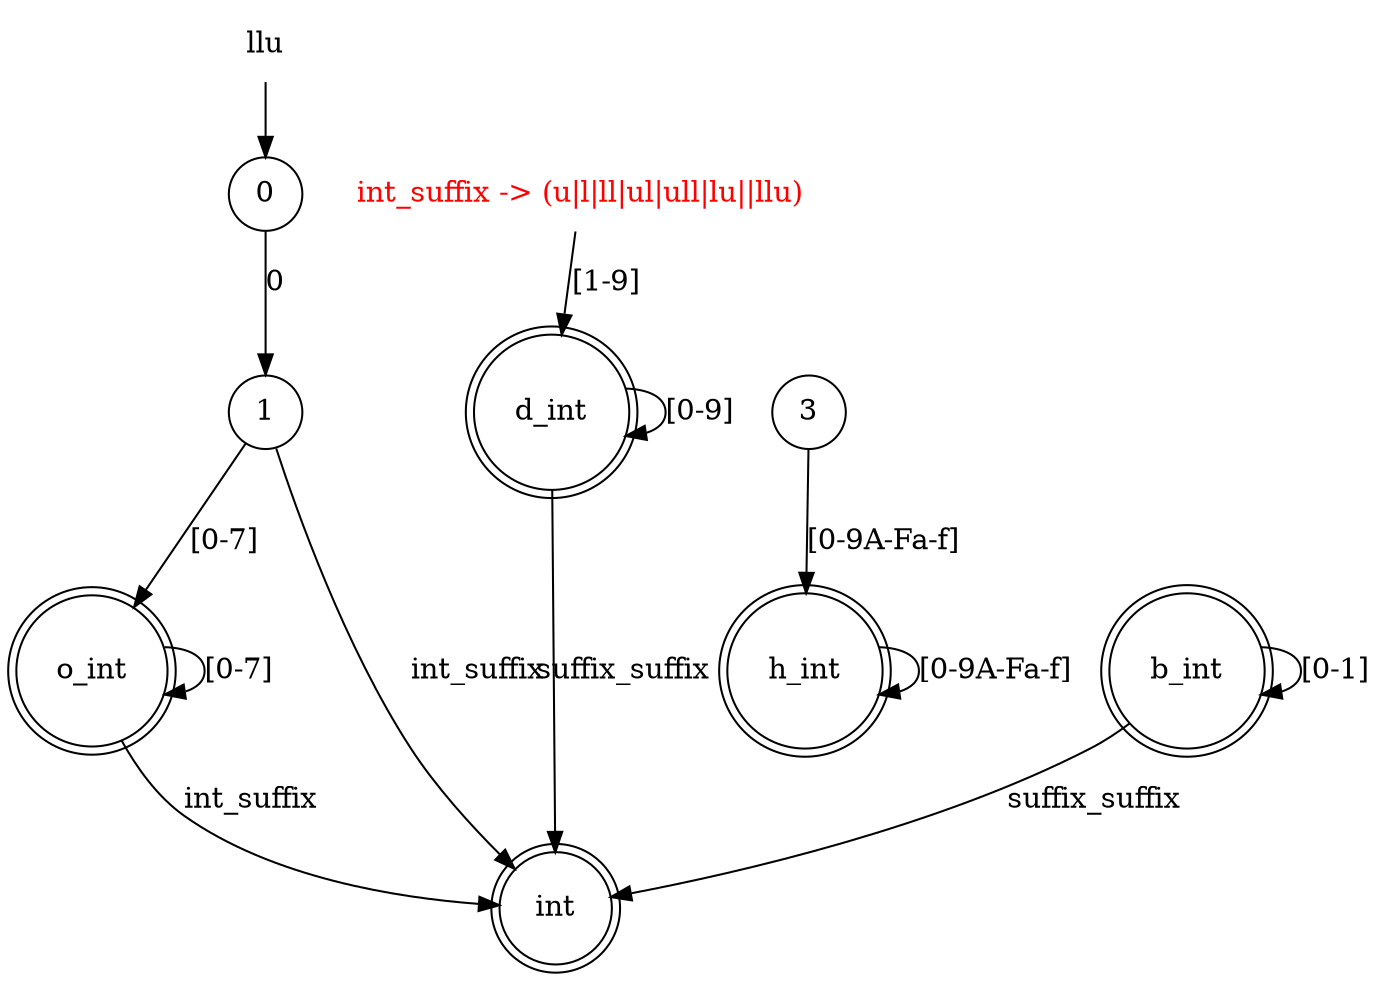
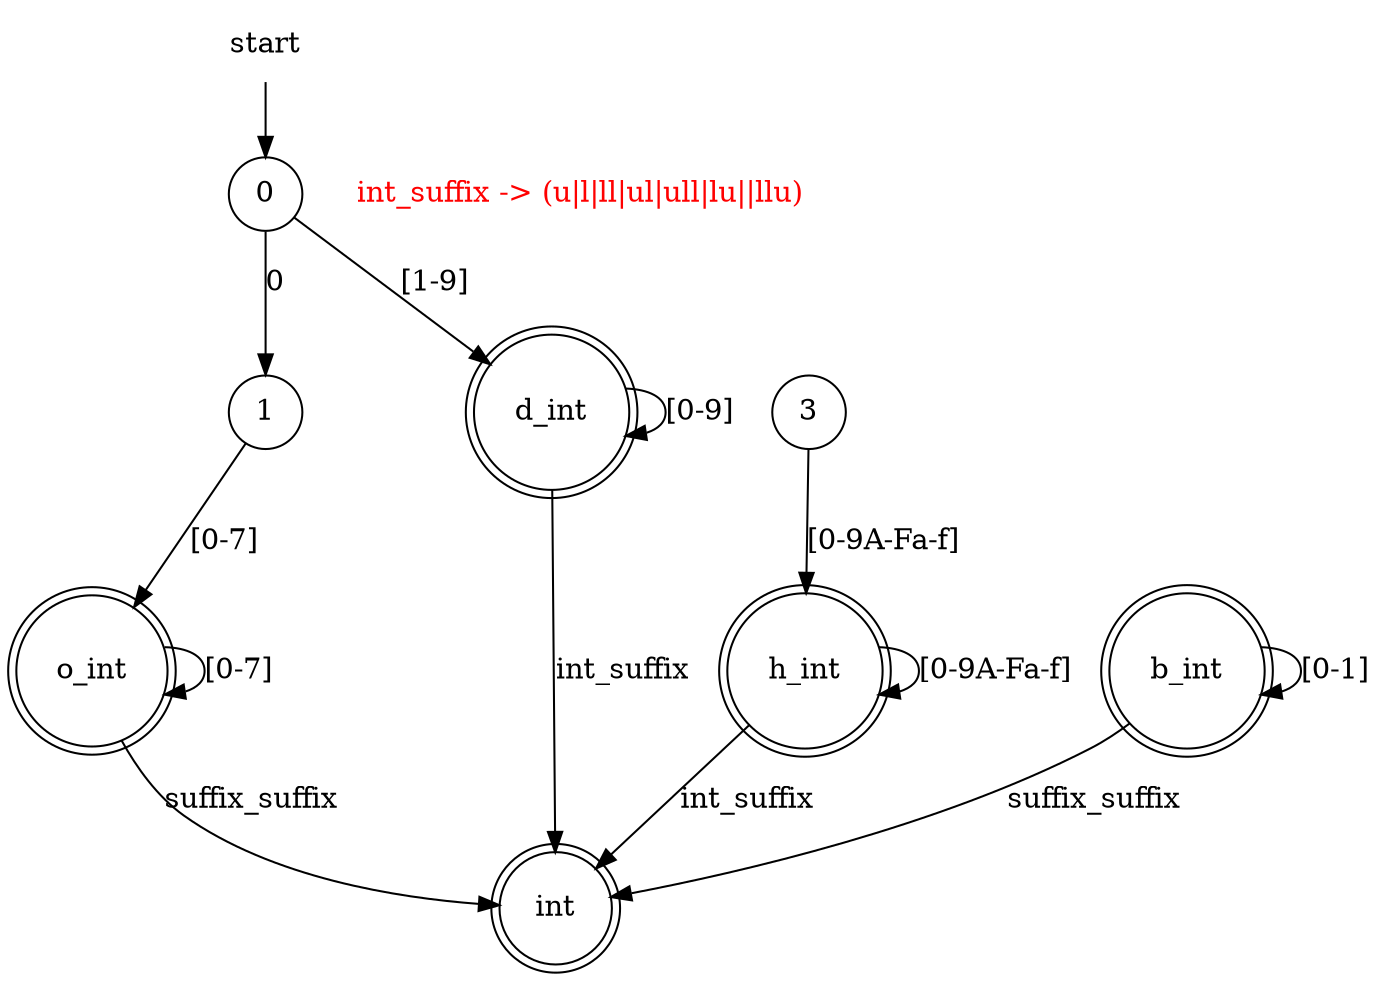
(266, 45) -> (266, 45)
(570, 273) -> (384, 285)
(364, 665) -> (680, 790)
(623, 671) -> (623, 671)
(251, 800) -> (251, 800)
